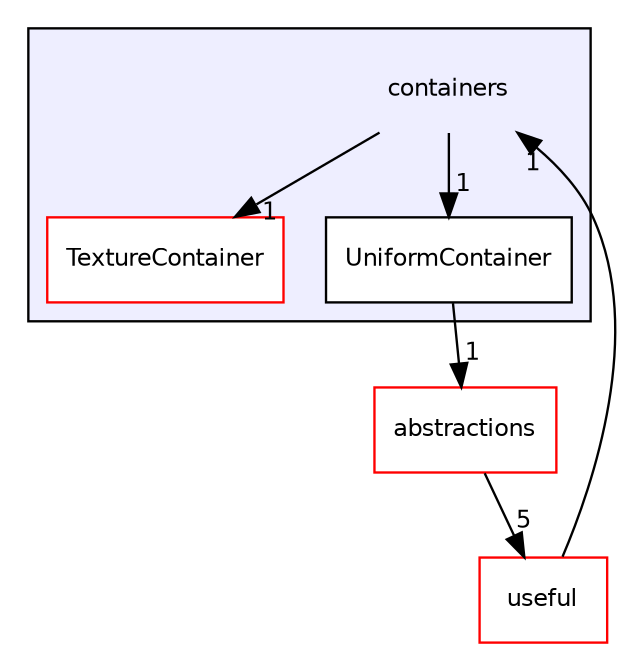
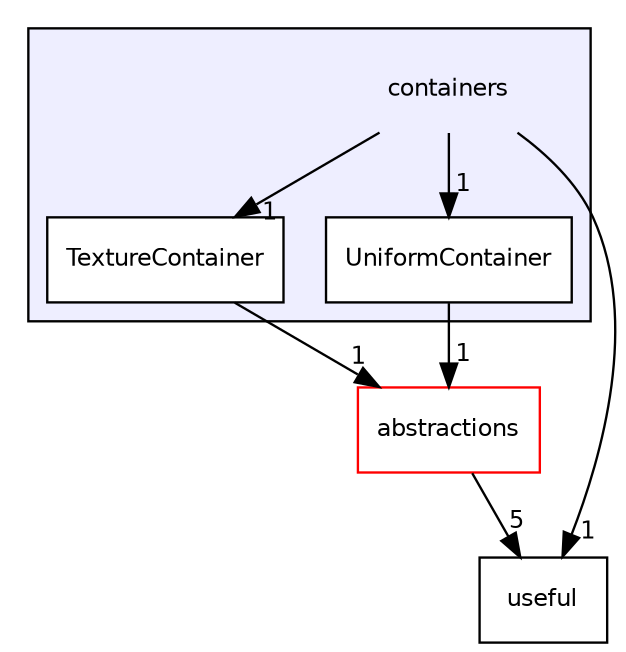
(165, 260) -> (165, 260)
none -> (296, 339)
(614, 344) -> (614, 320)
(543, 600) -> (543, 600)
